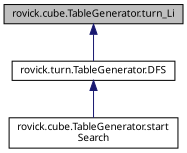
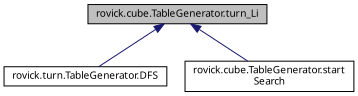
(94, 104) -> (224, 45)
